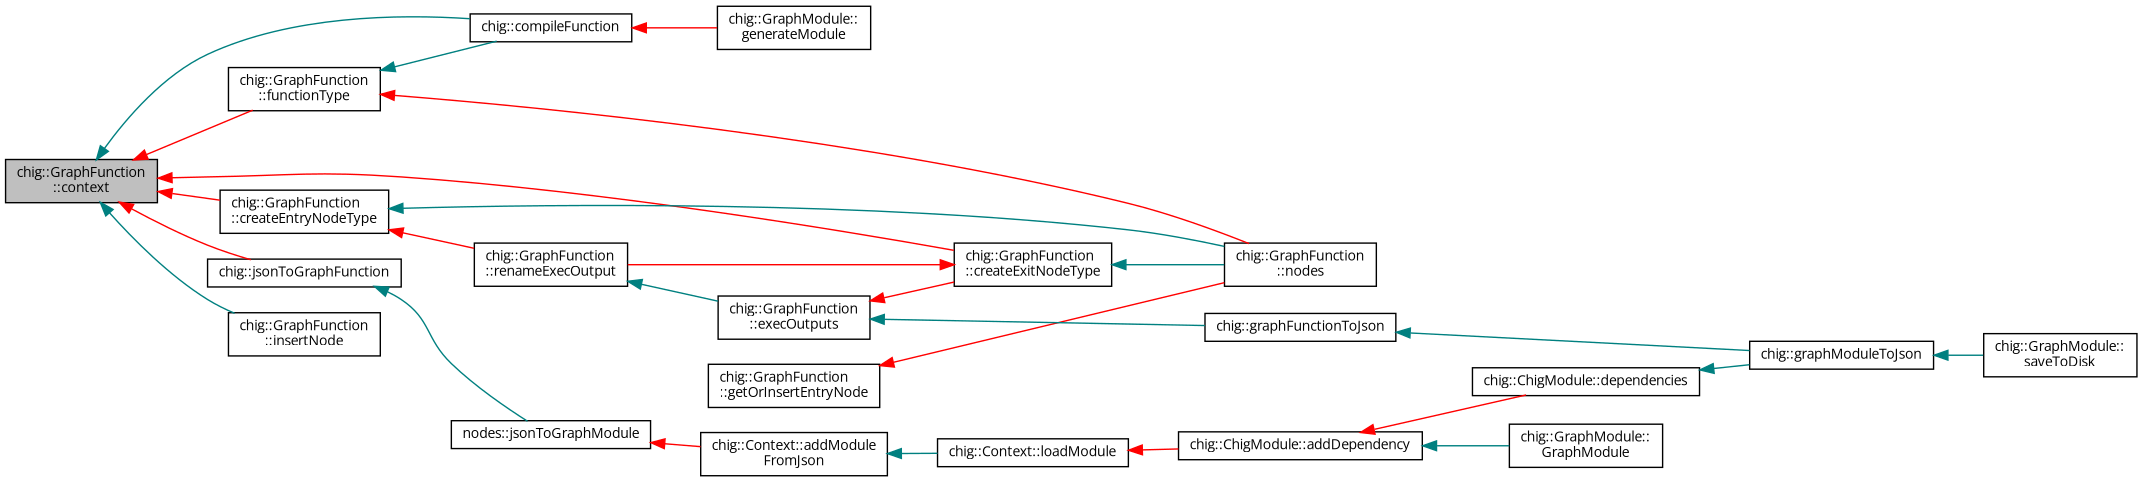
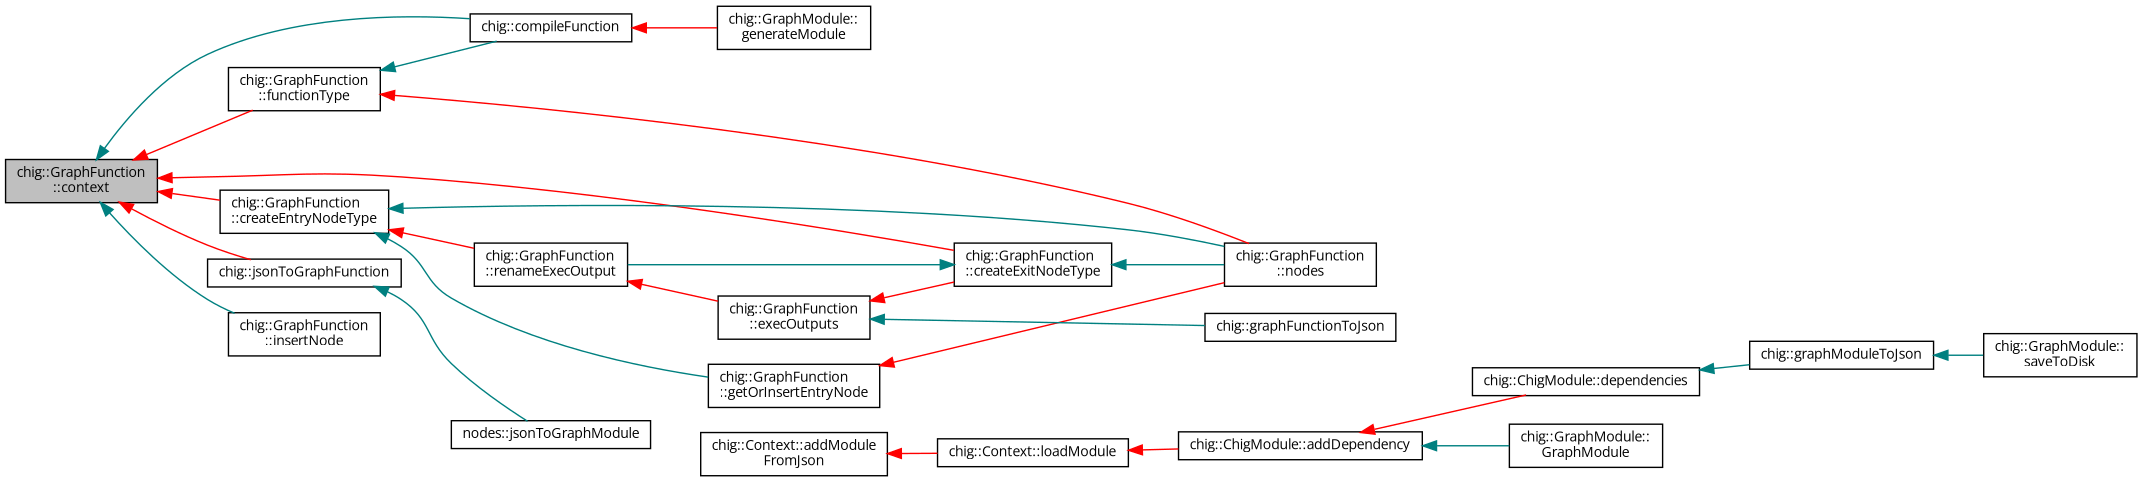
(784, 265) -> (784, 265)
(680, 293) -> (680, 293)
none -> (534, 335)
(1580, 342) -> none
(683, 445) -> none
(919, 453) -> (919, 453)
